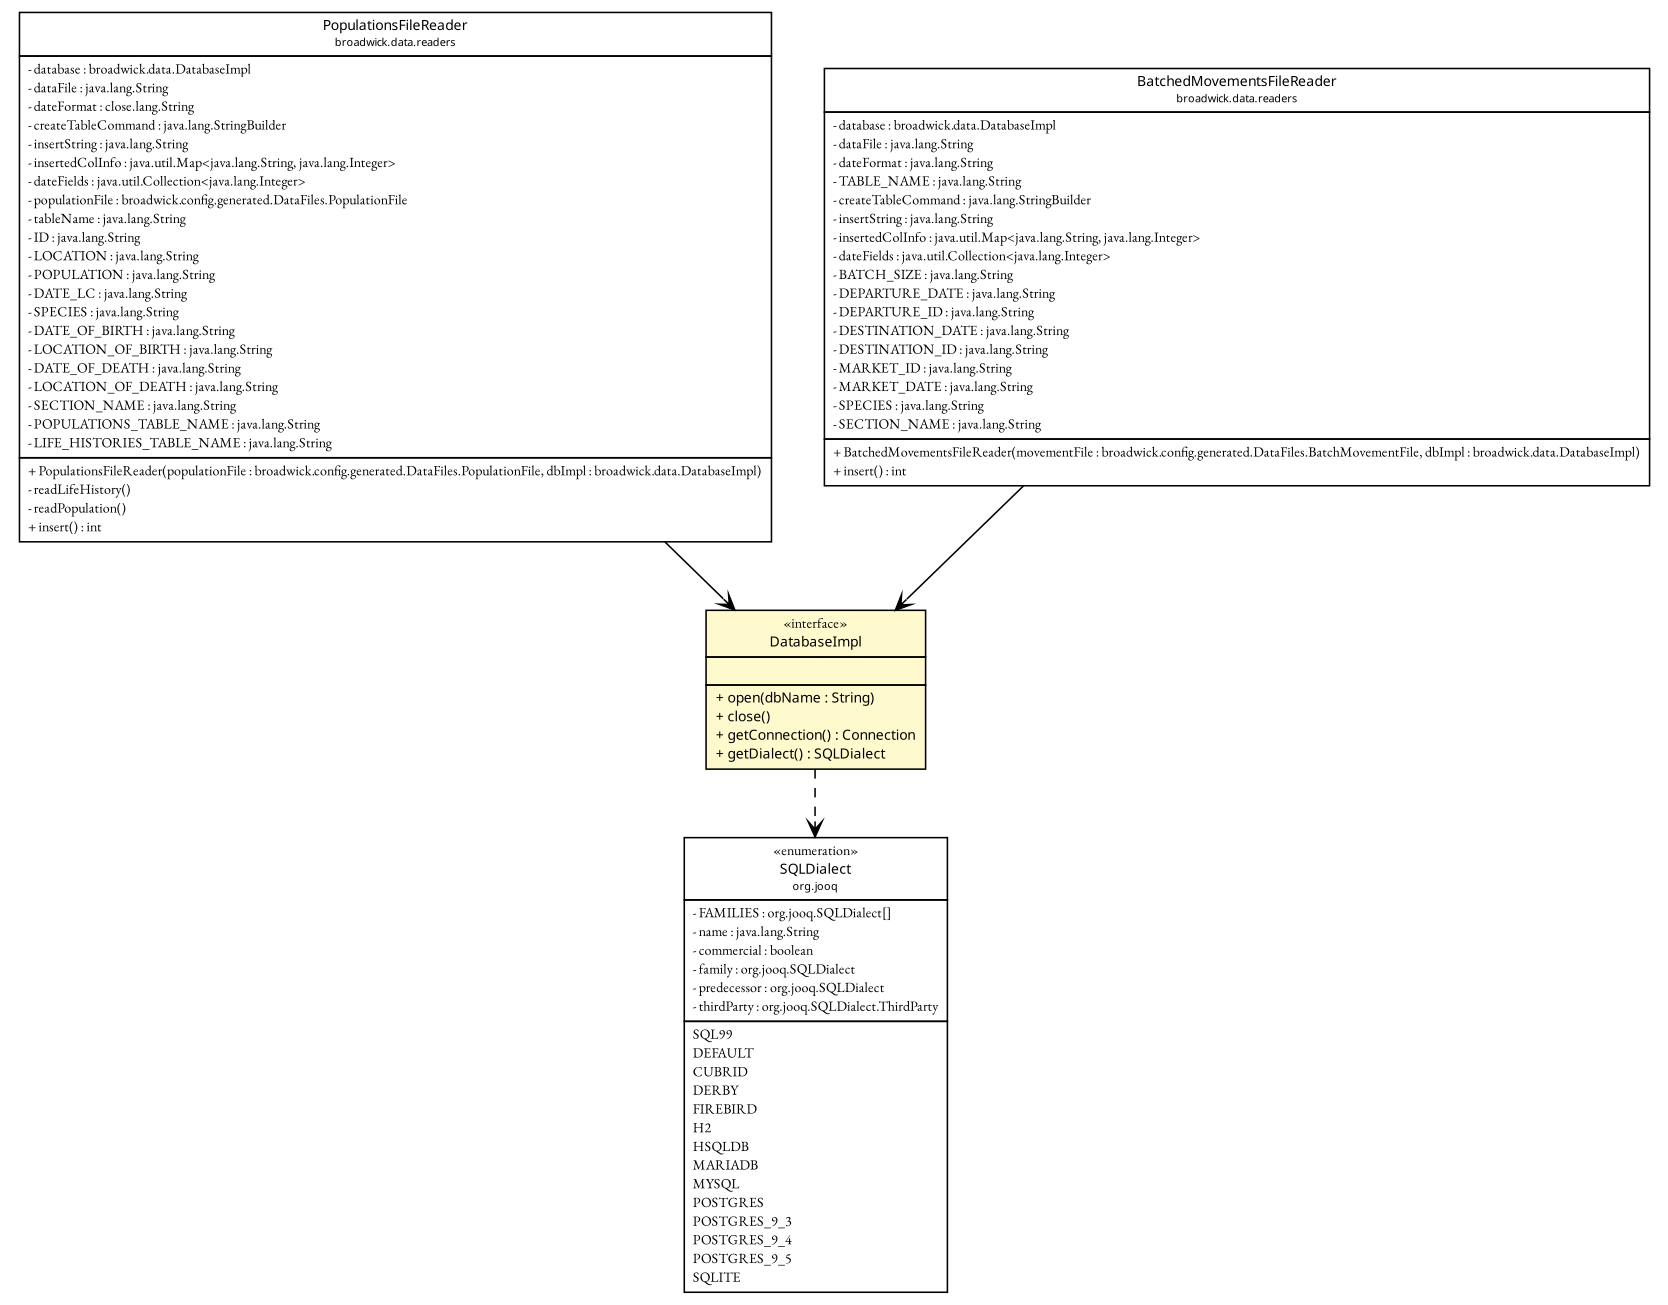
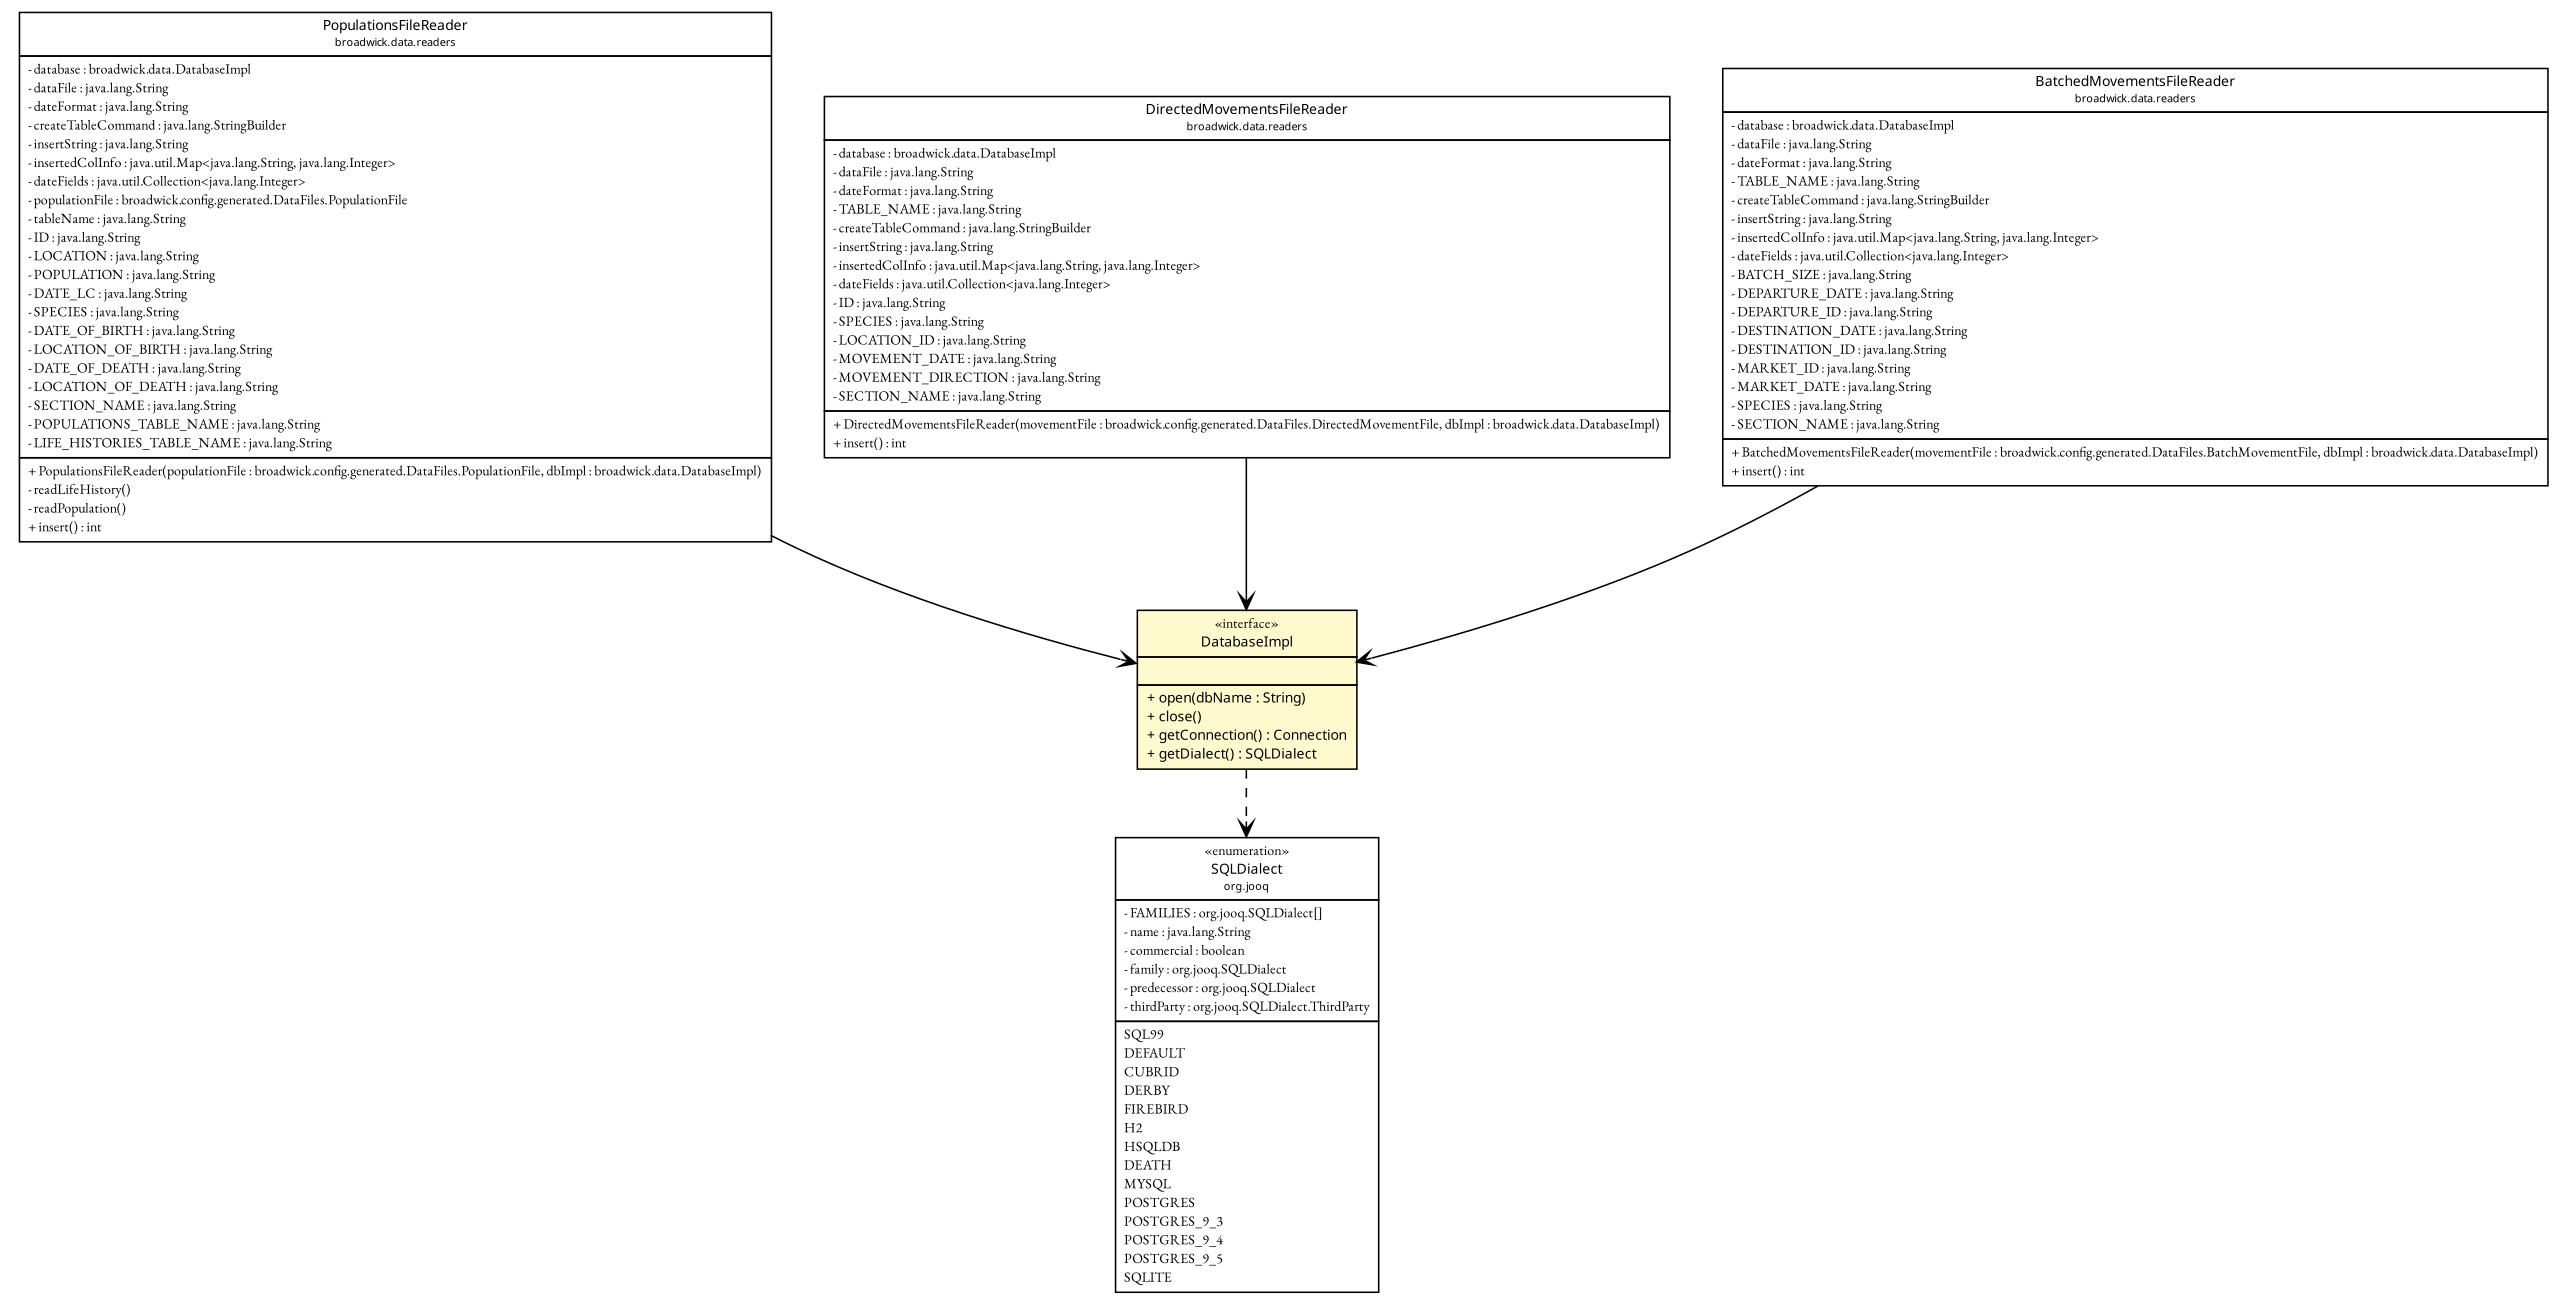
(111, 107) -> (108, 107)
none -> (1246, 277)
(726, 1165) -> (1148, 1165)
